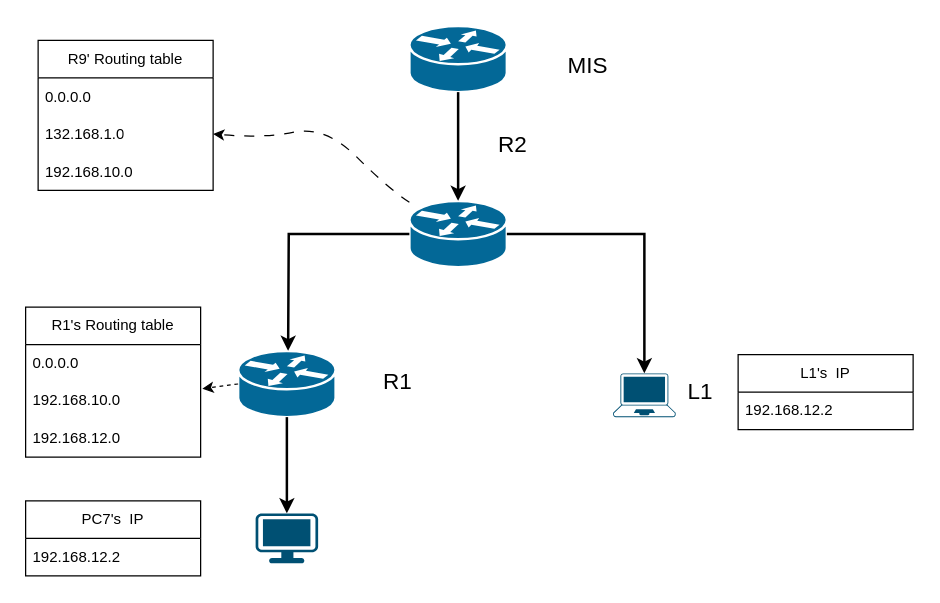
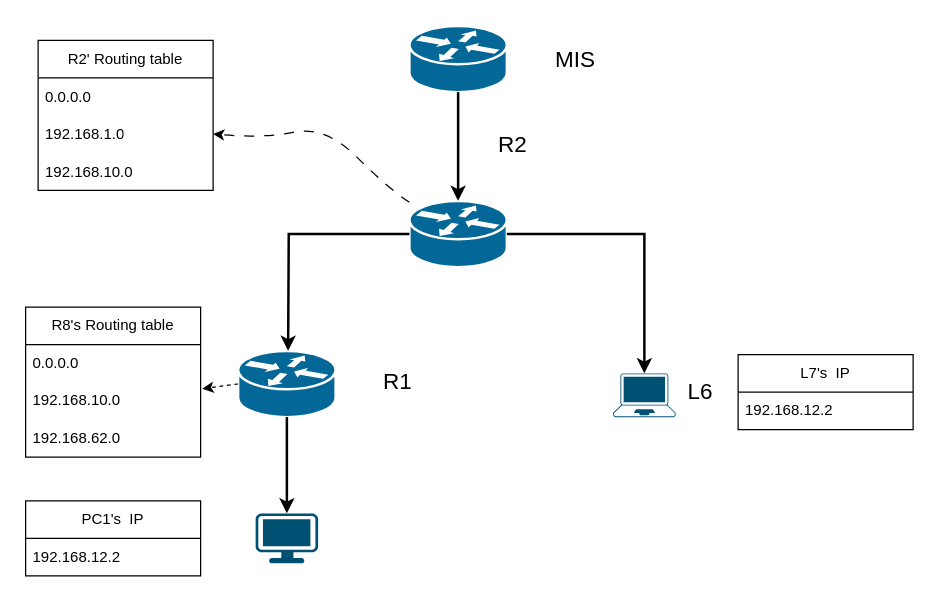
(126, 59) -> (126, 59)
(588, 65) -> (576, 59)
(86, 134) -> (86, 134)
(113, 326) -> (113, 326)
(826, 373) -> (826, 373)
(701, 392) -> (701, 392)
(78, 438) -> (78, 438)
(113, 519) -> (113, 519)
